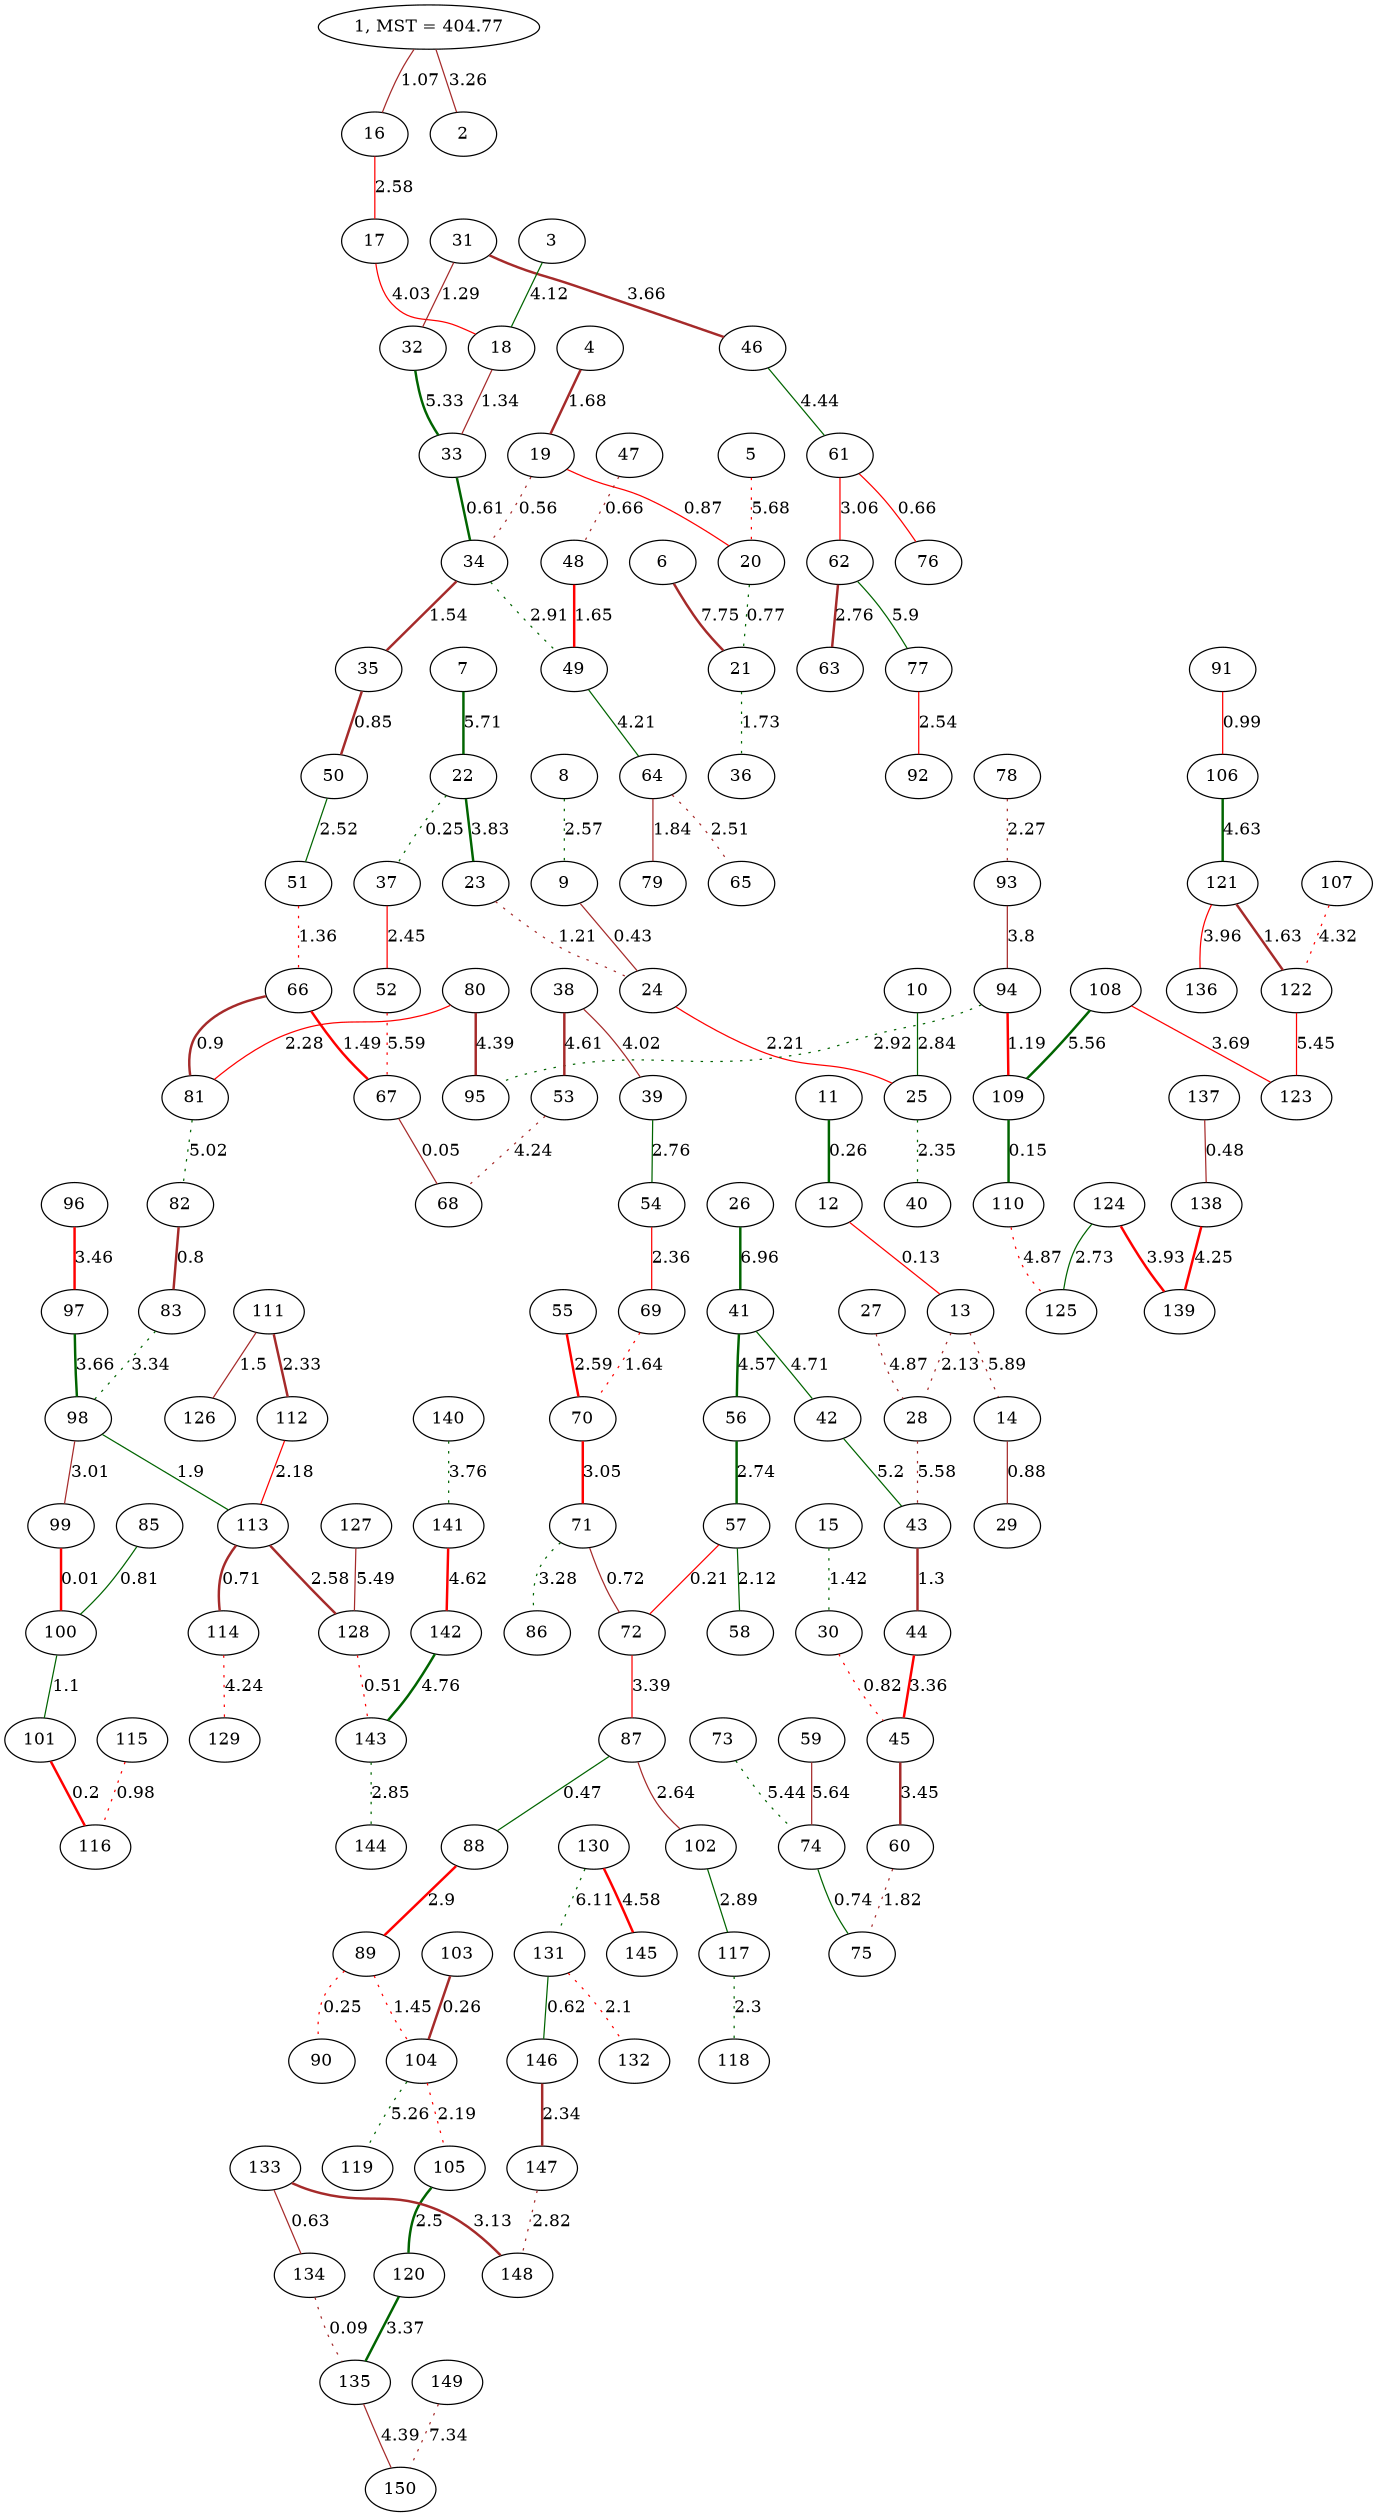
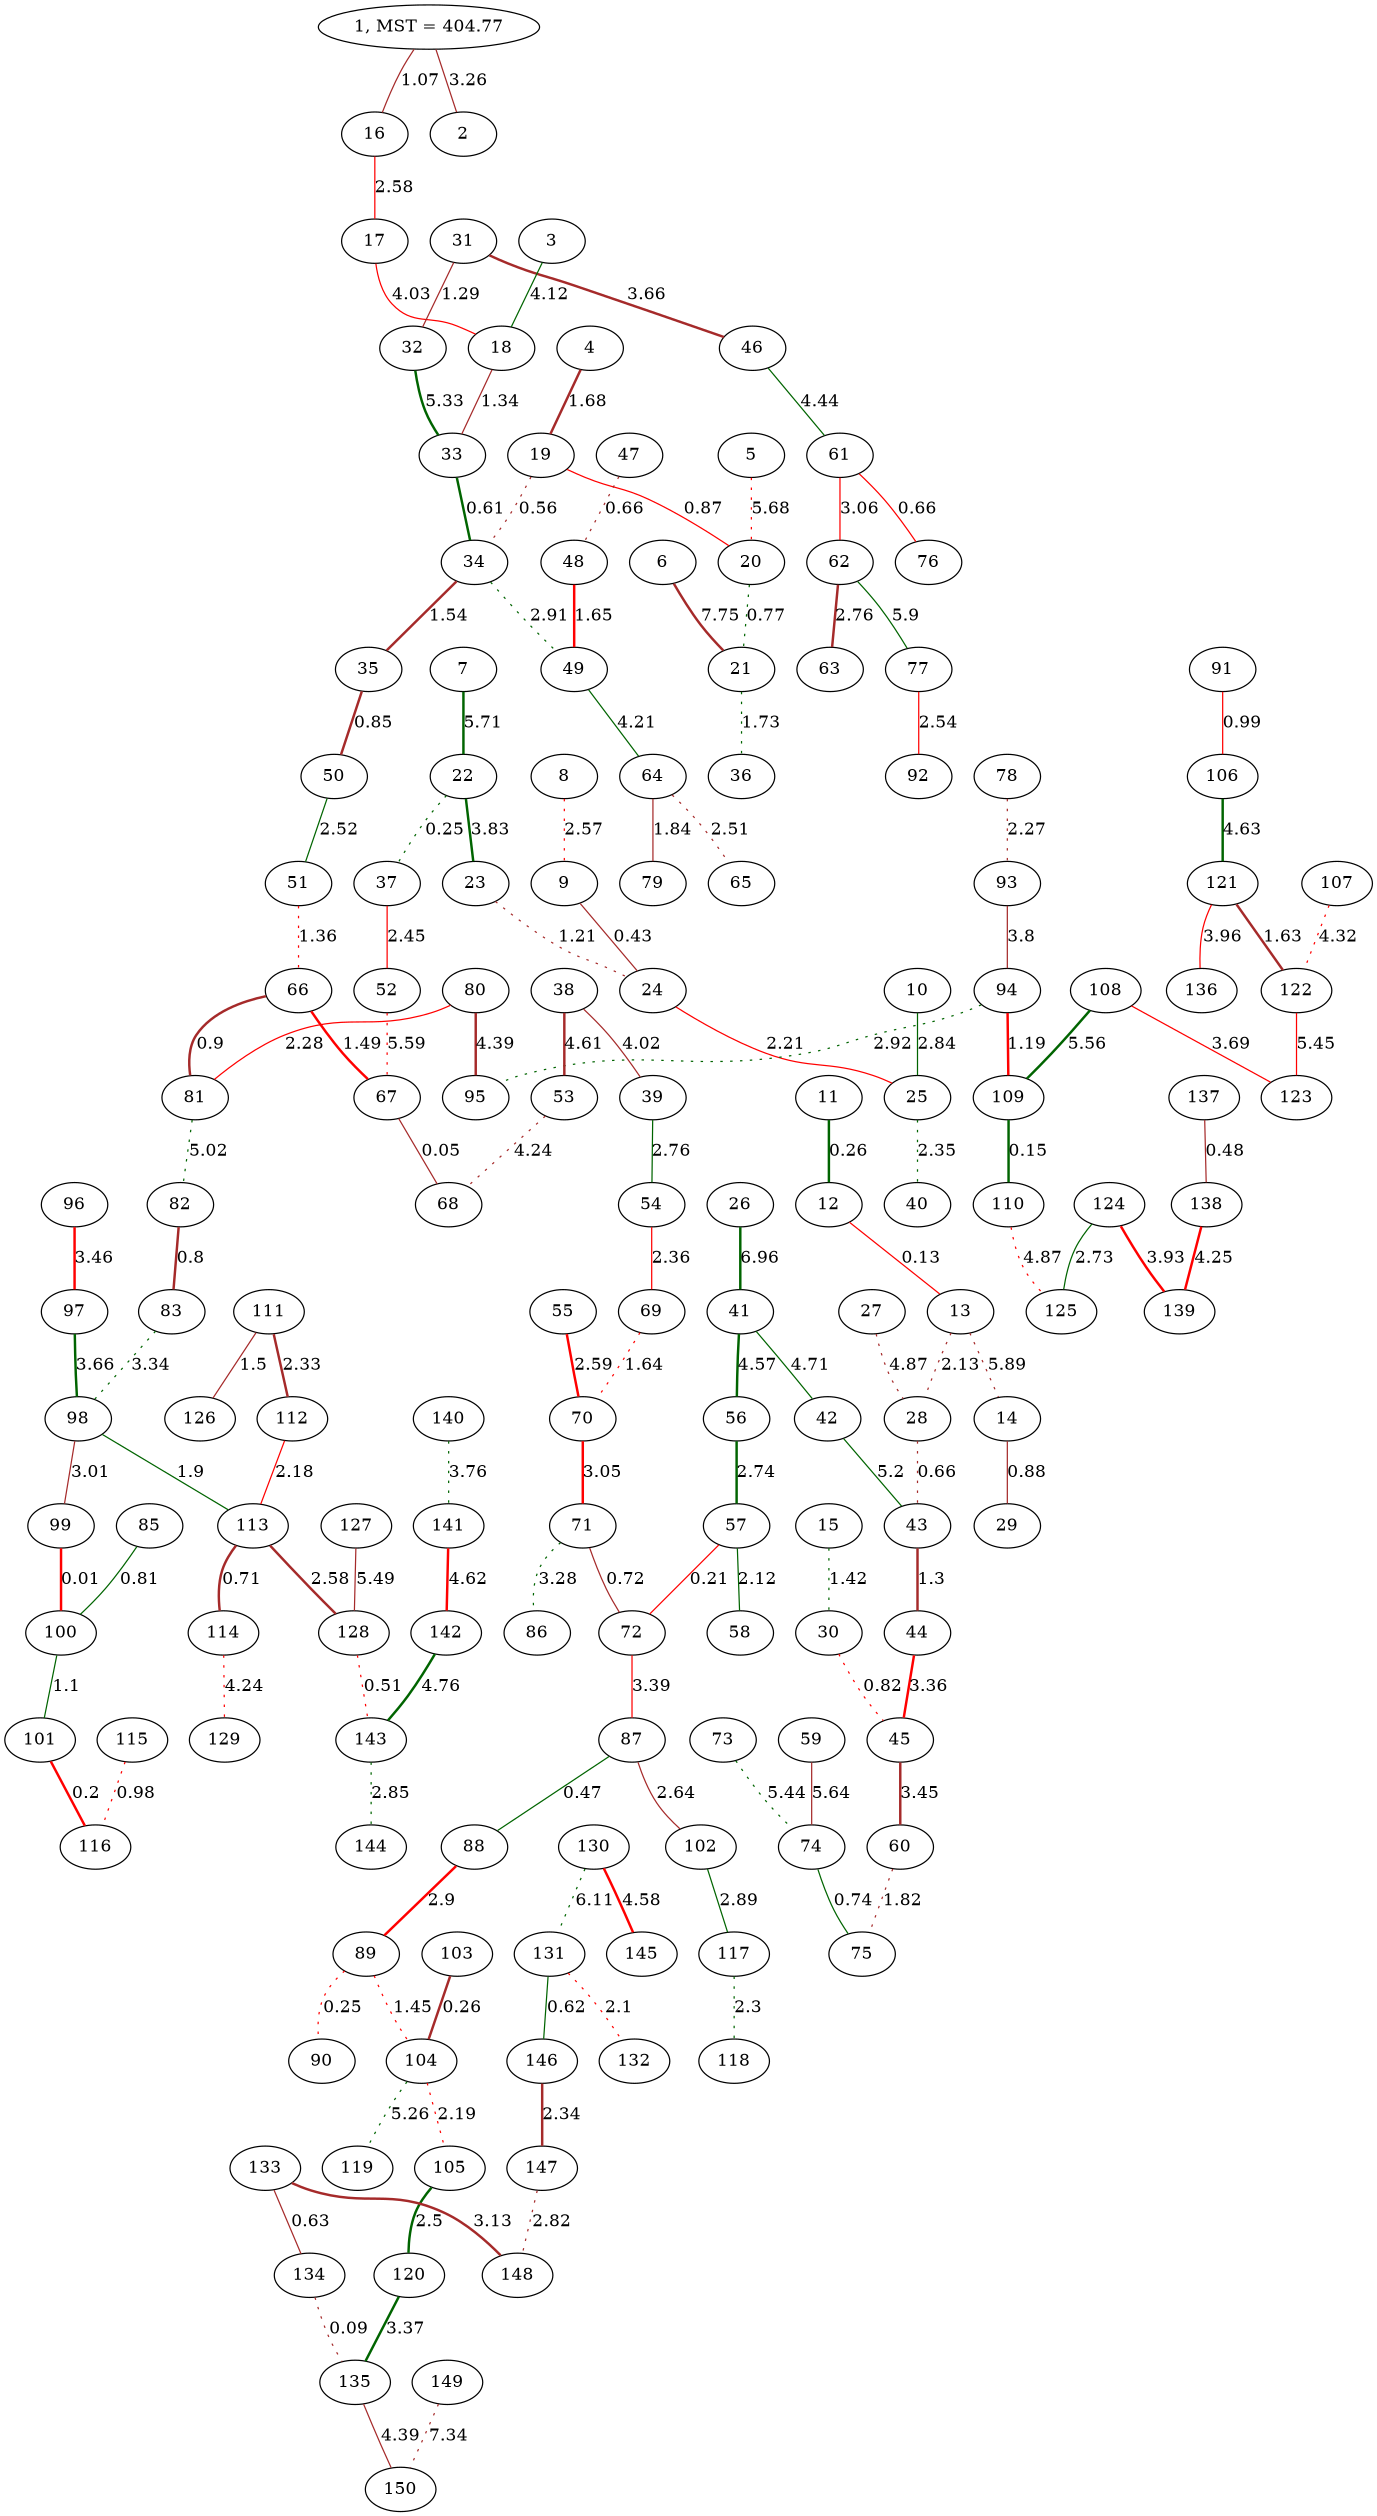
(564, 830) -> (564, 830)
(937, 1472) -> (937, 1472)
